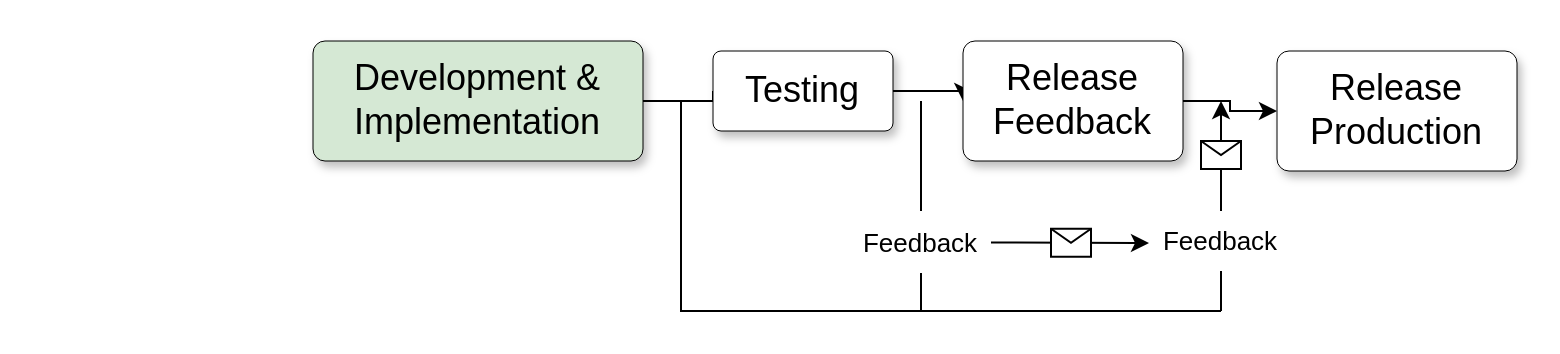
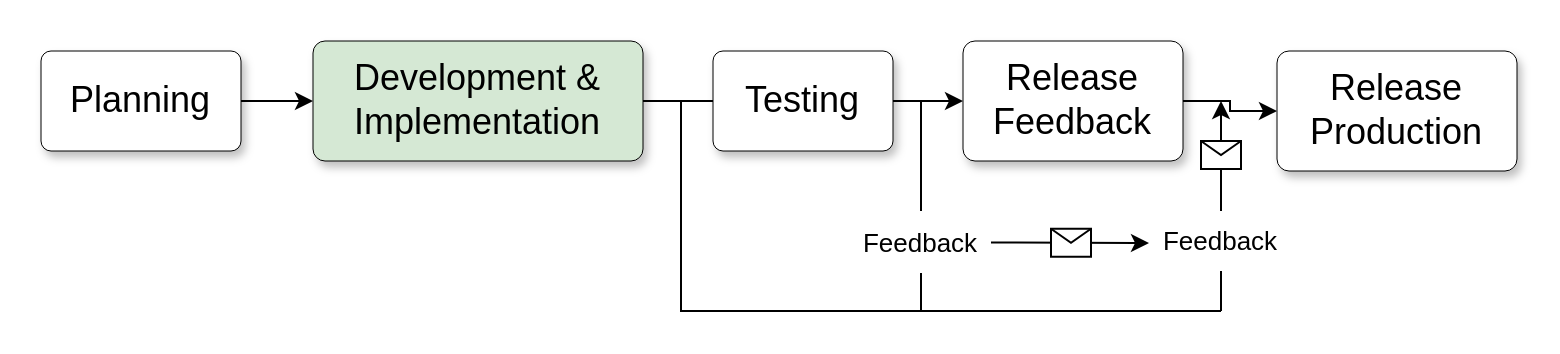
(803, 91) -> (803, 101)
none -> (141, 101)
none -> (270, 101)
